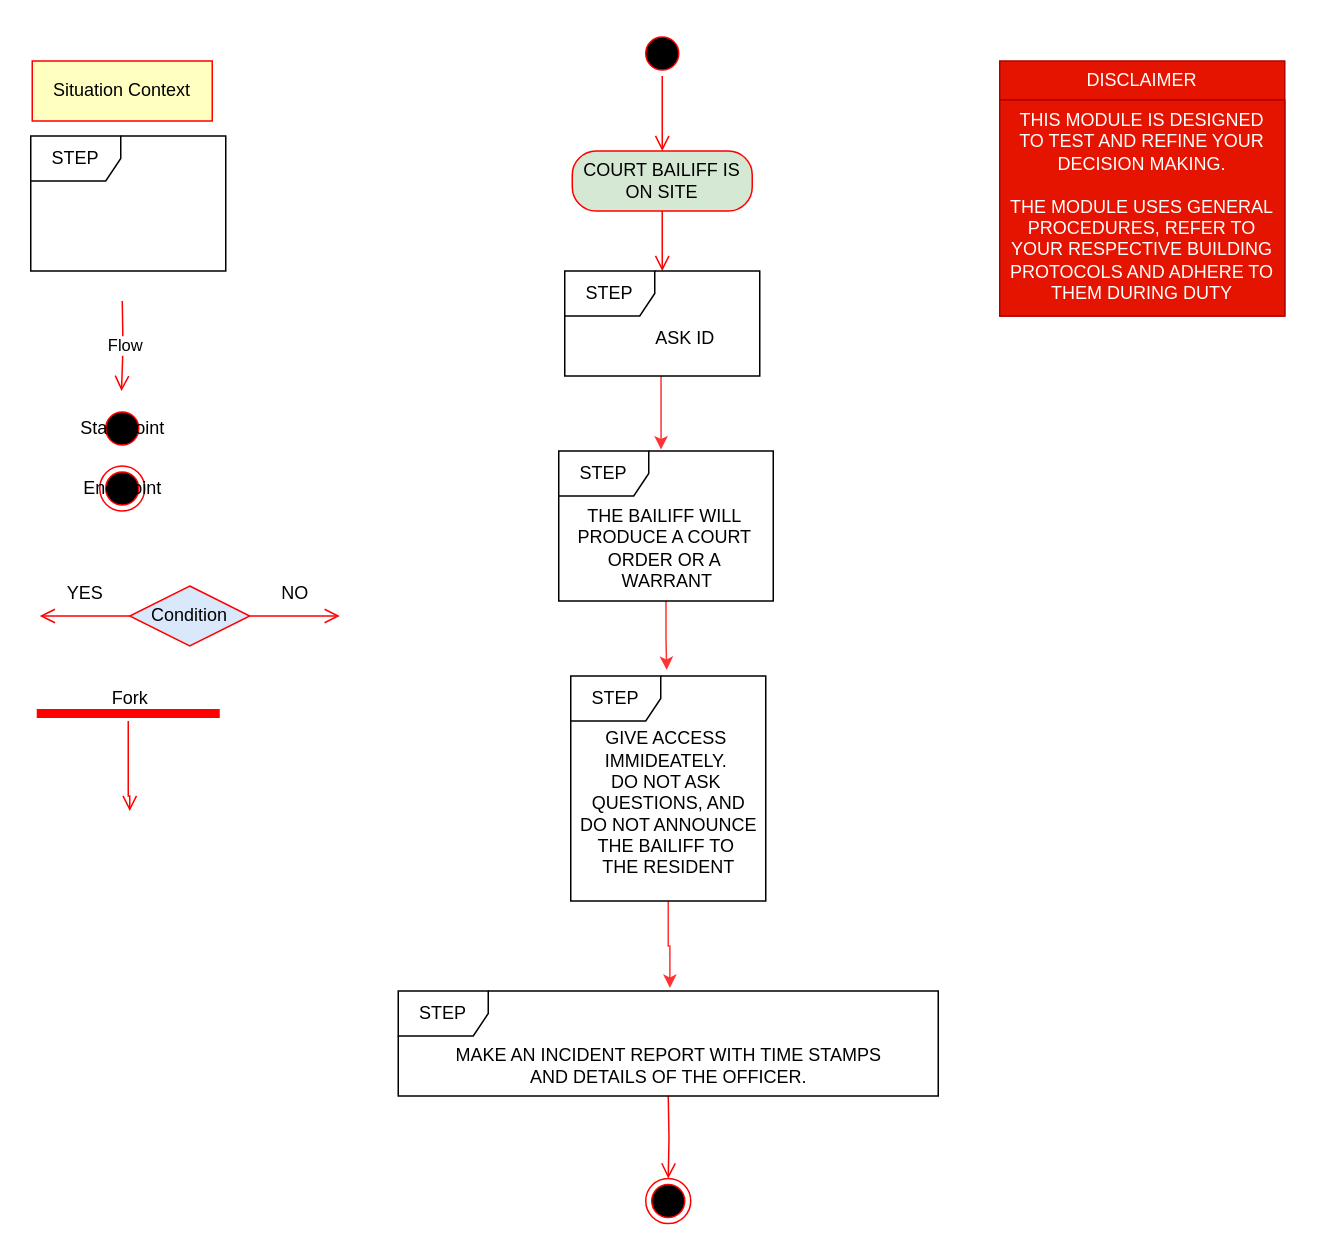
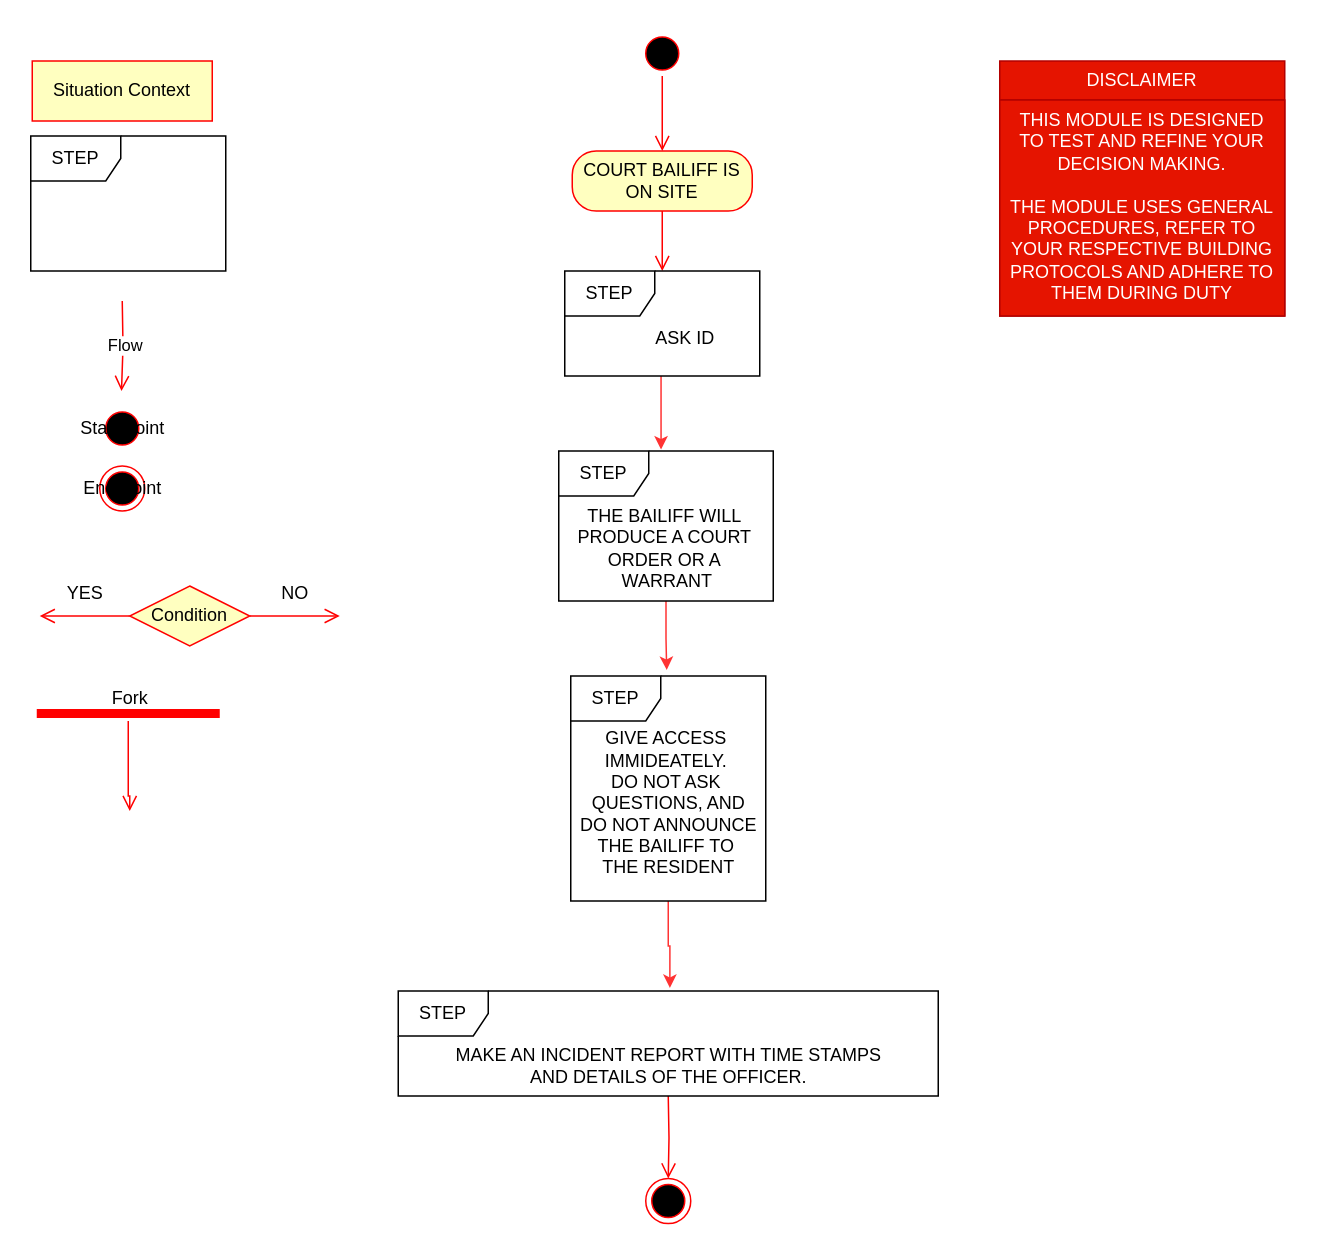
(662, 181) -> (662, 181)
(190, 616) -> (190, 616)
